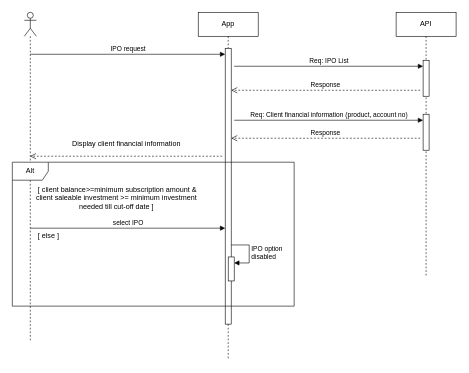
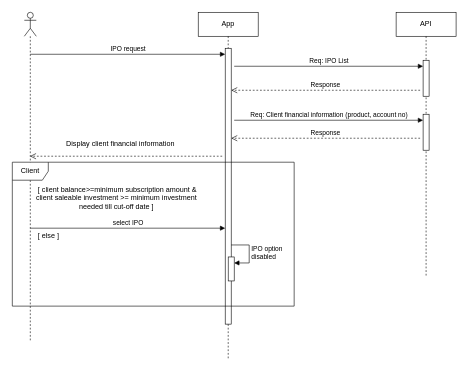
(126, 144) -> (120, 144)
(30, 171) -> (30, 171)
